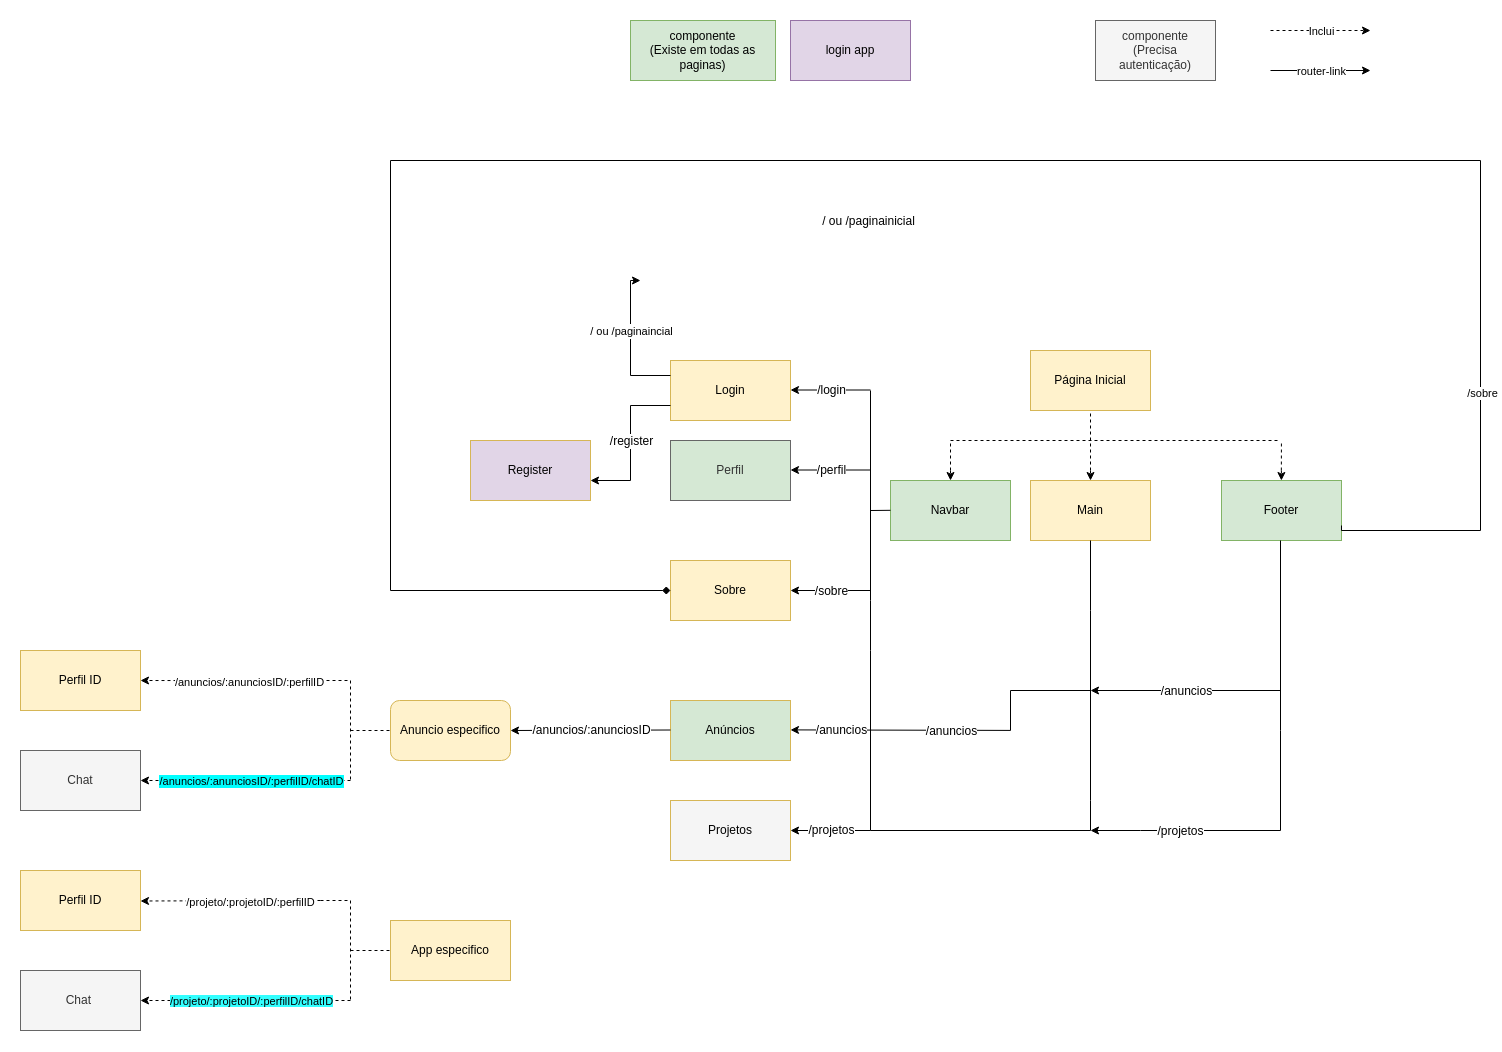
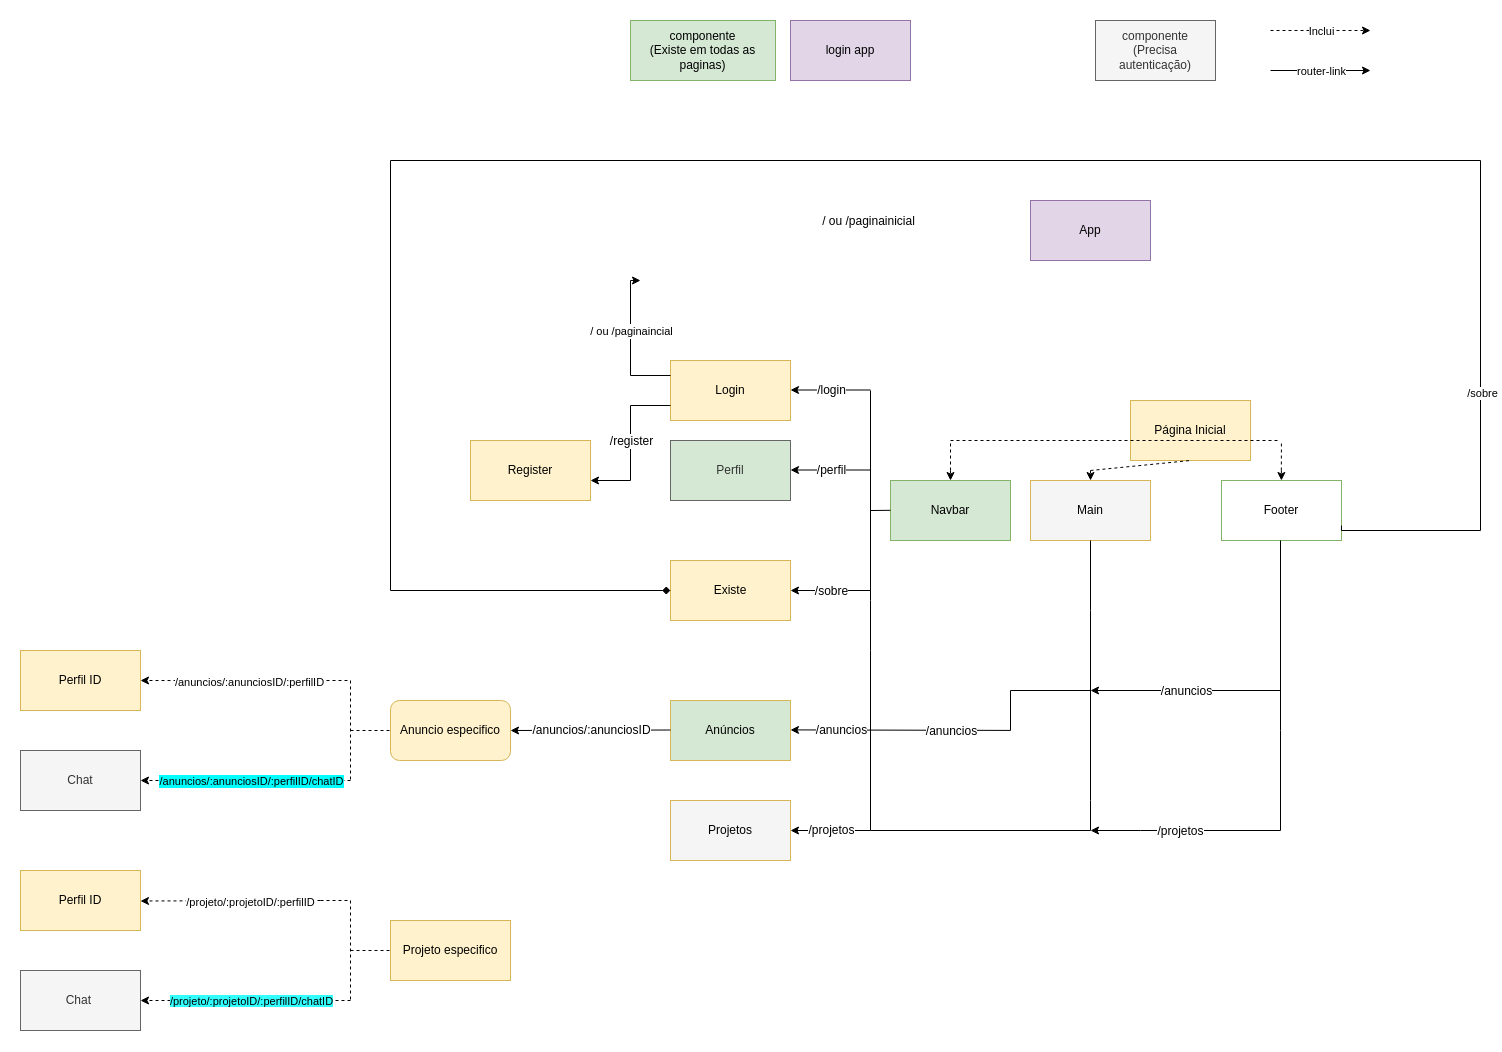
none -> (1091, 231)
(1091, 381) -> (1191, 431)
(531, 471) -> (531, 471)
(1091, 511) -> (1091, 511)
(1282, 511) -> (1282, 511)
(731, 591) -> (731, 591)
(451, 951) -> (451, 951)
